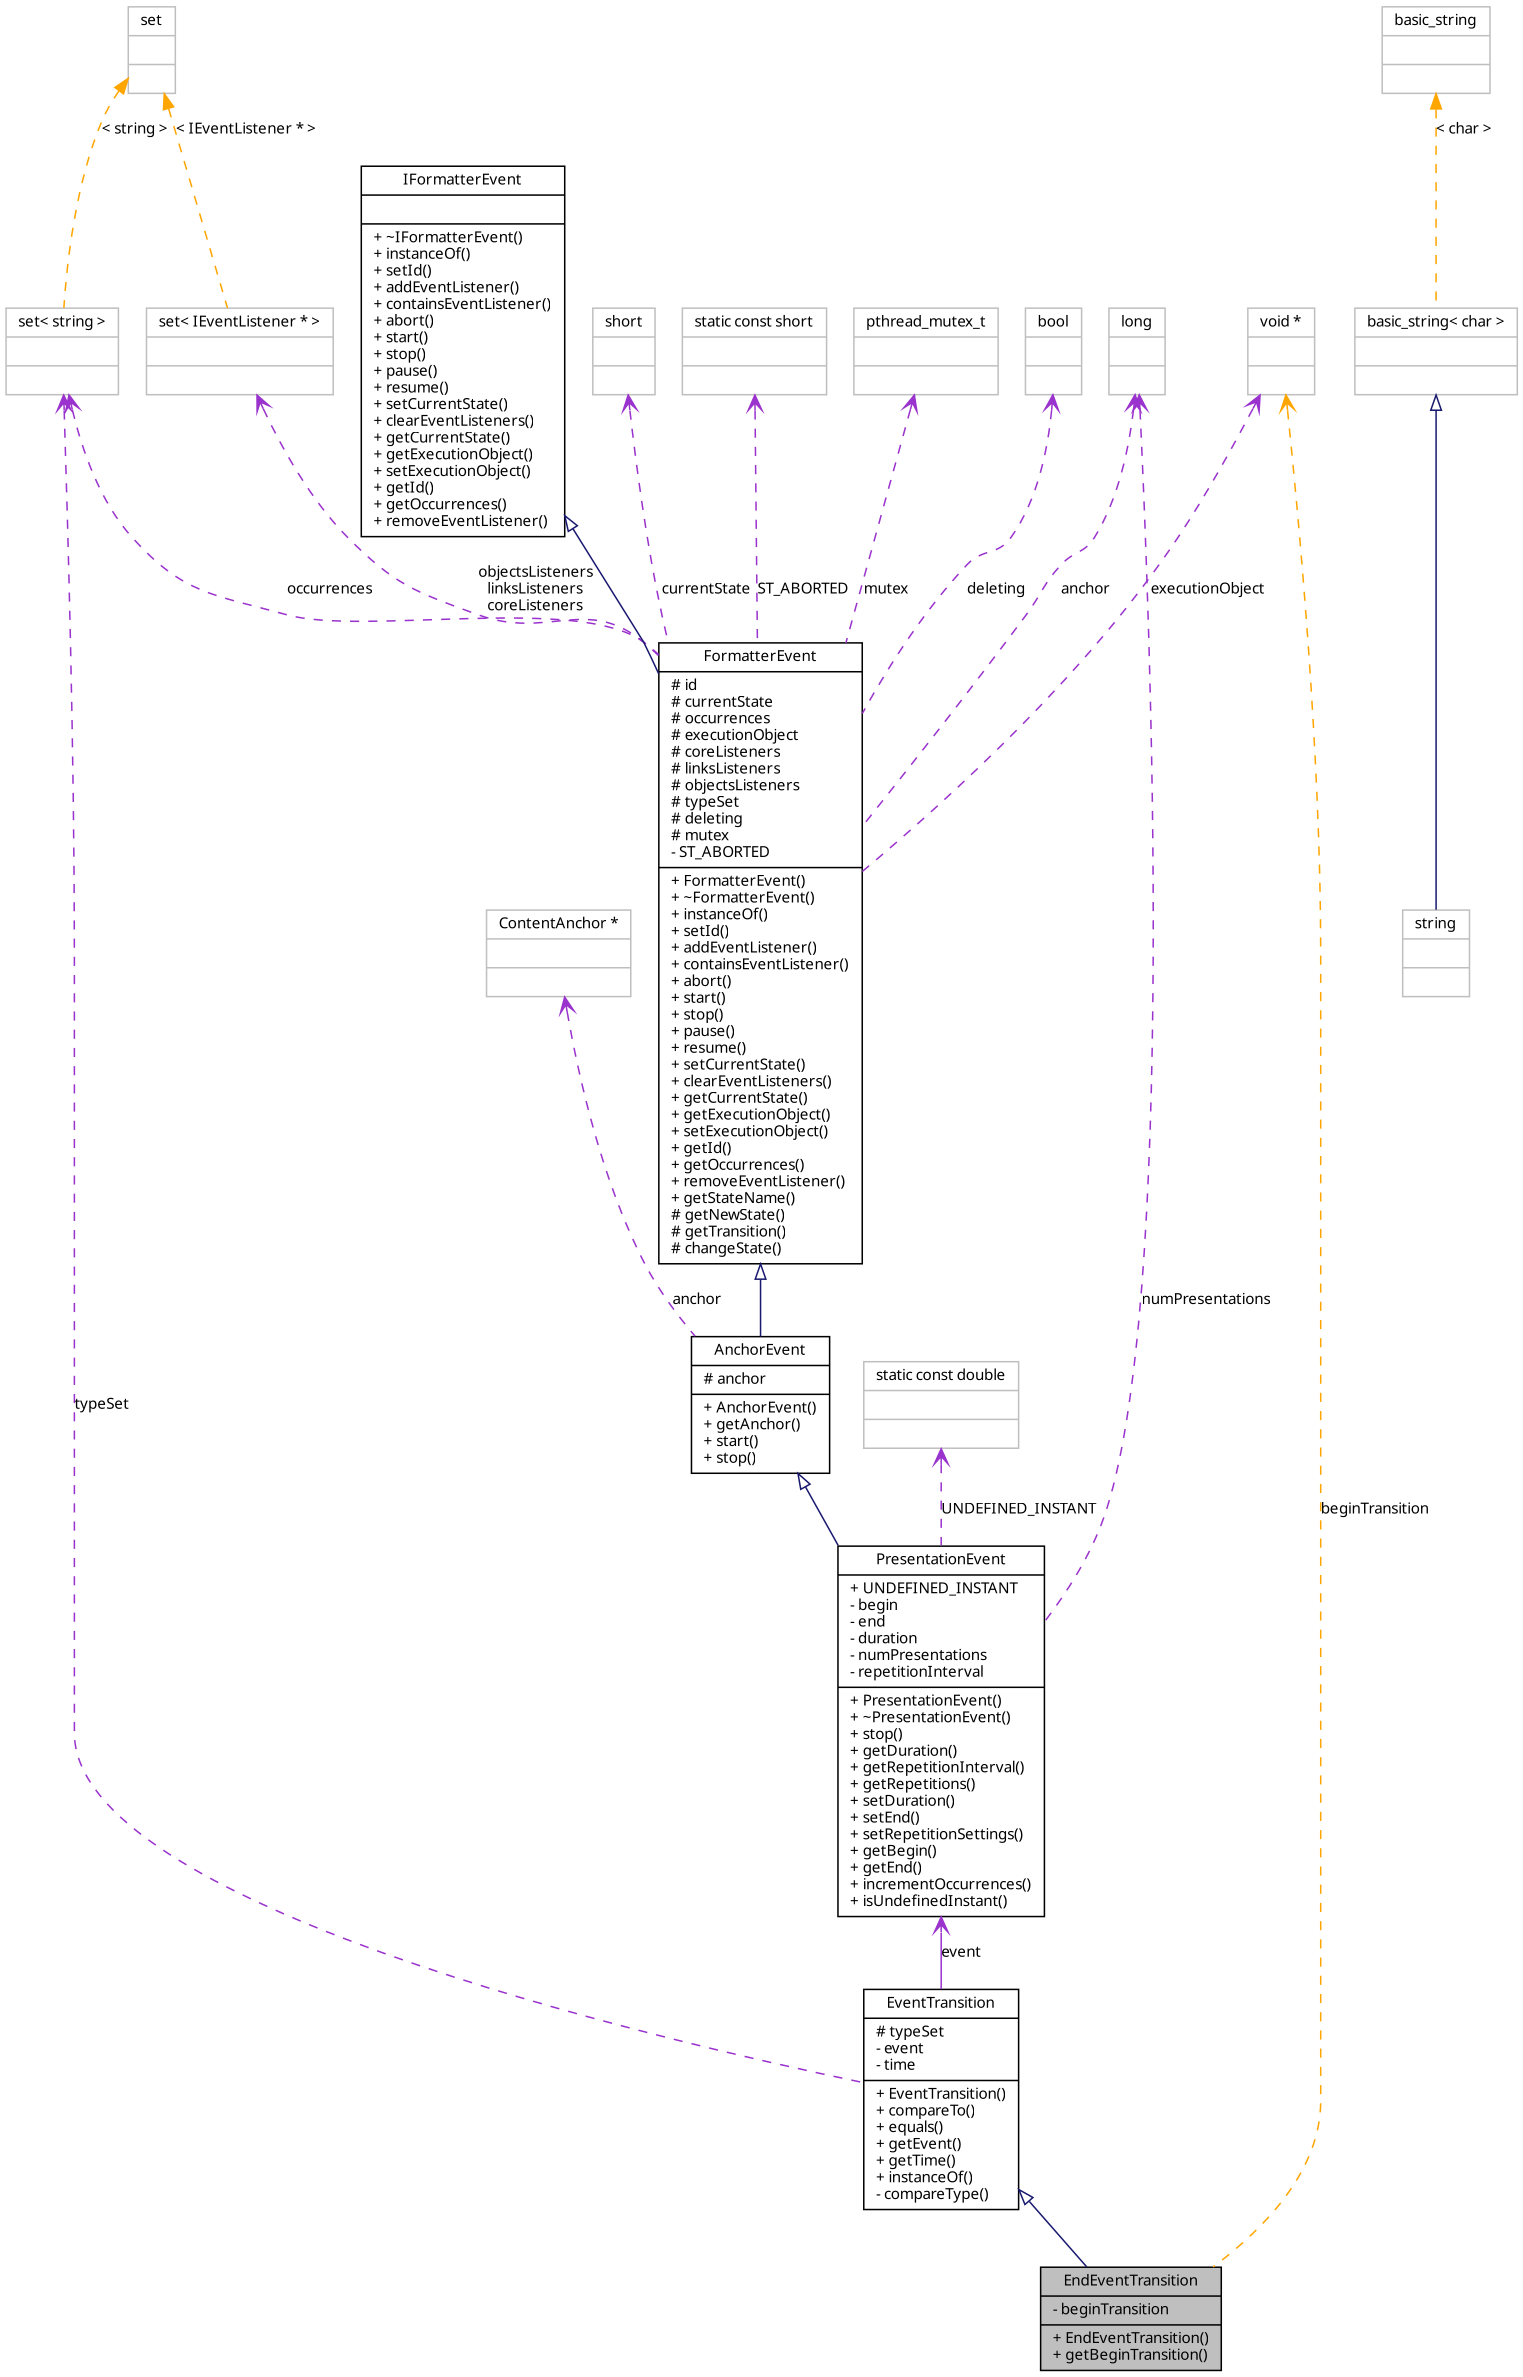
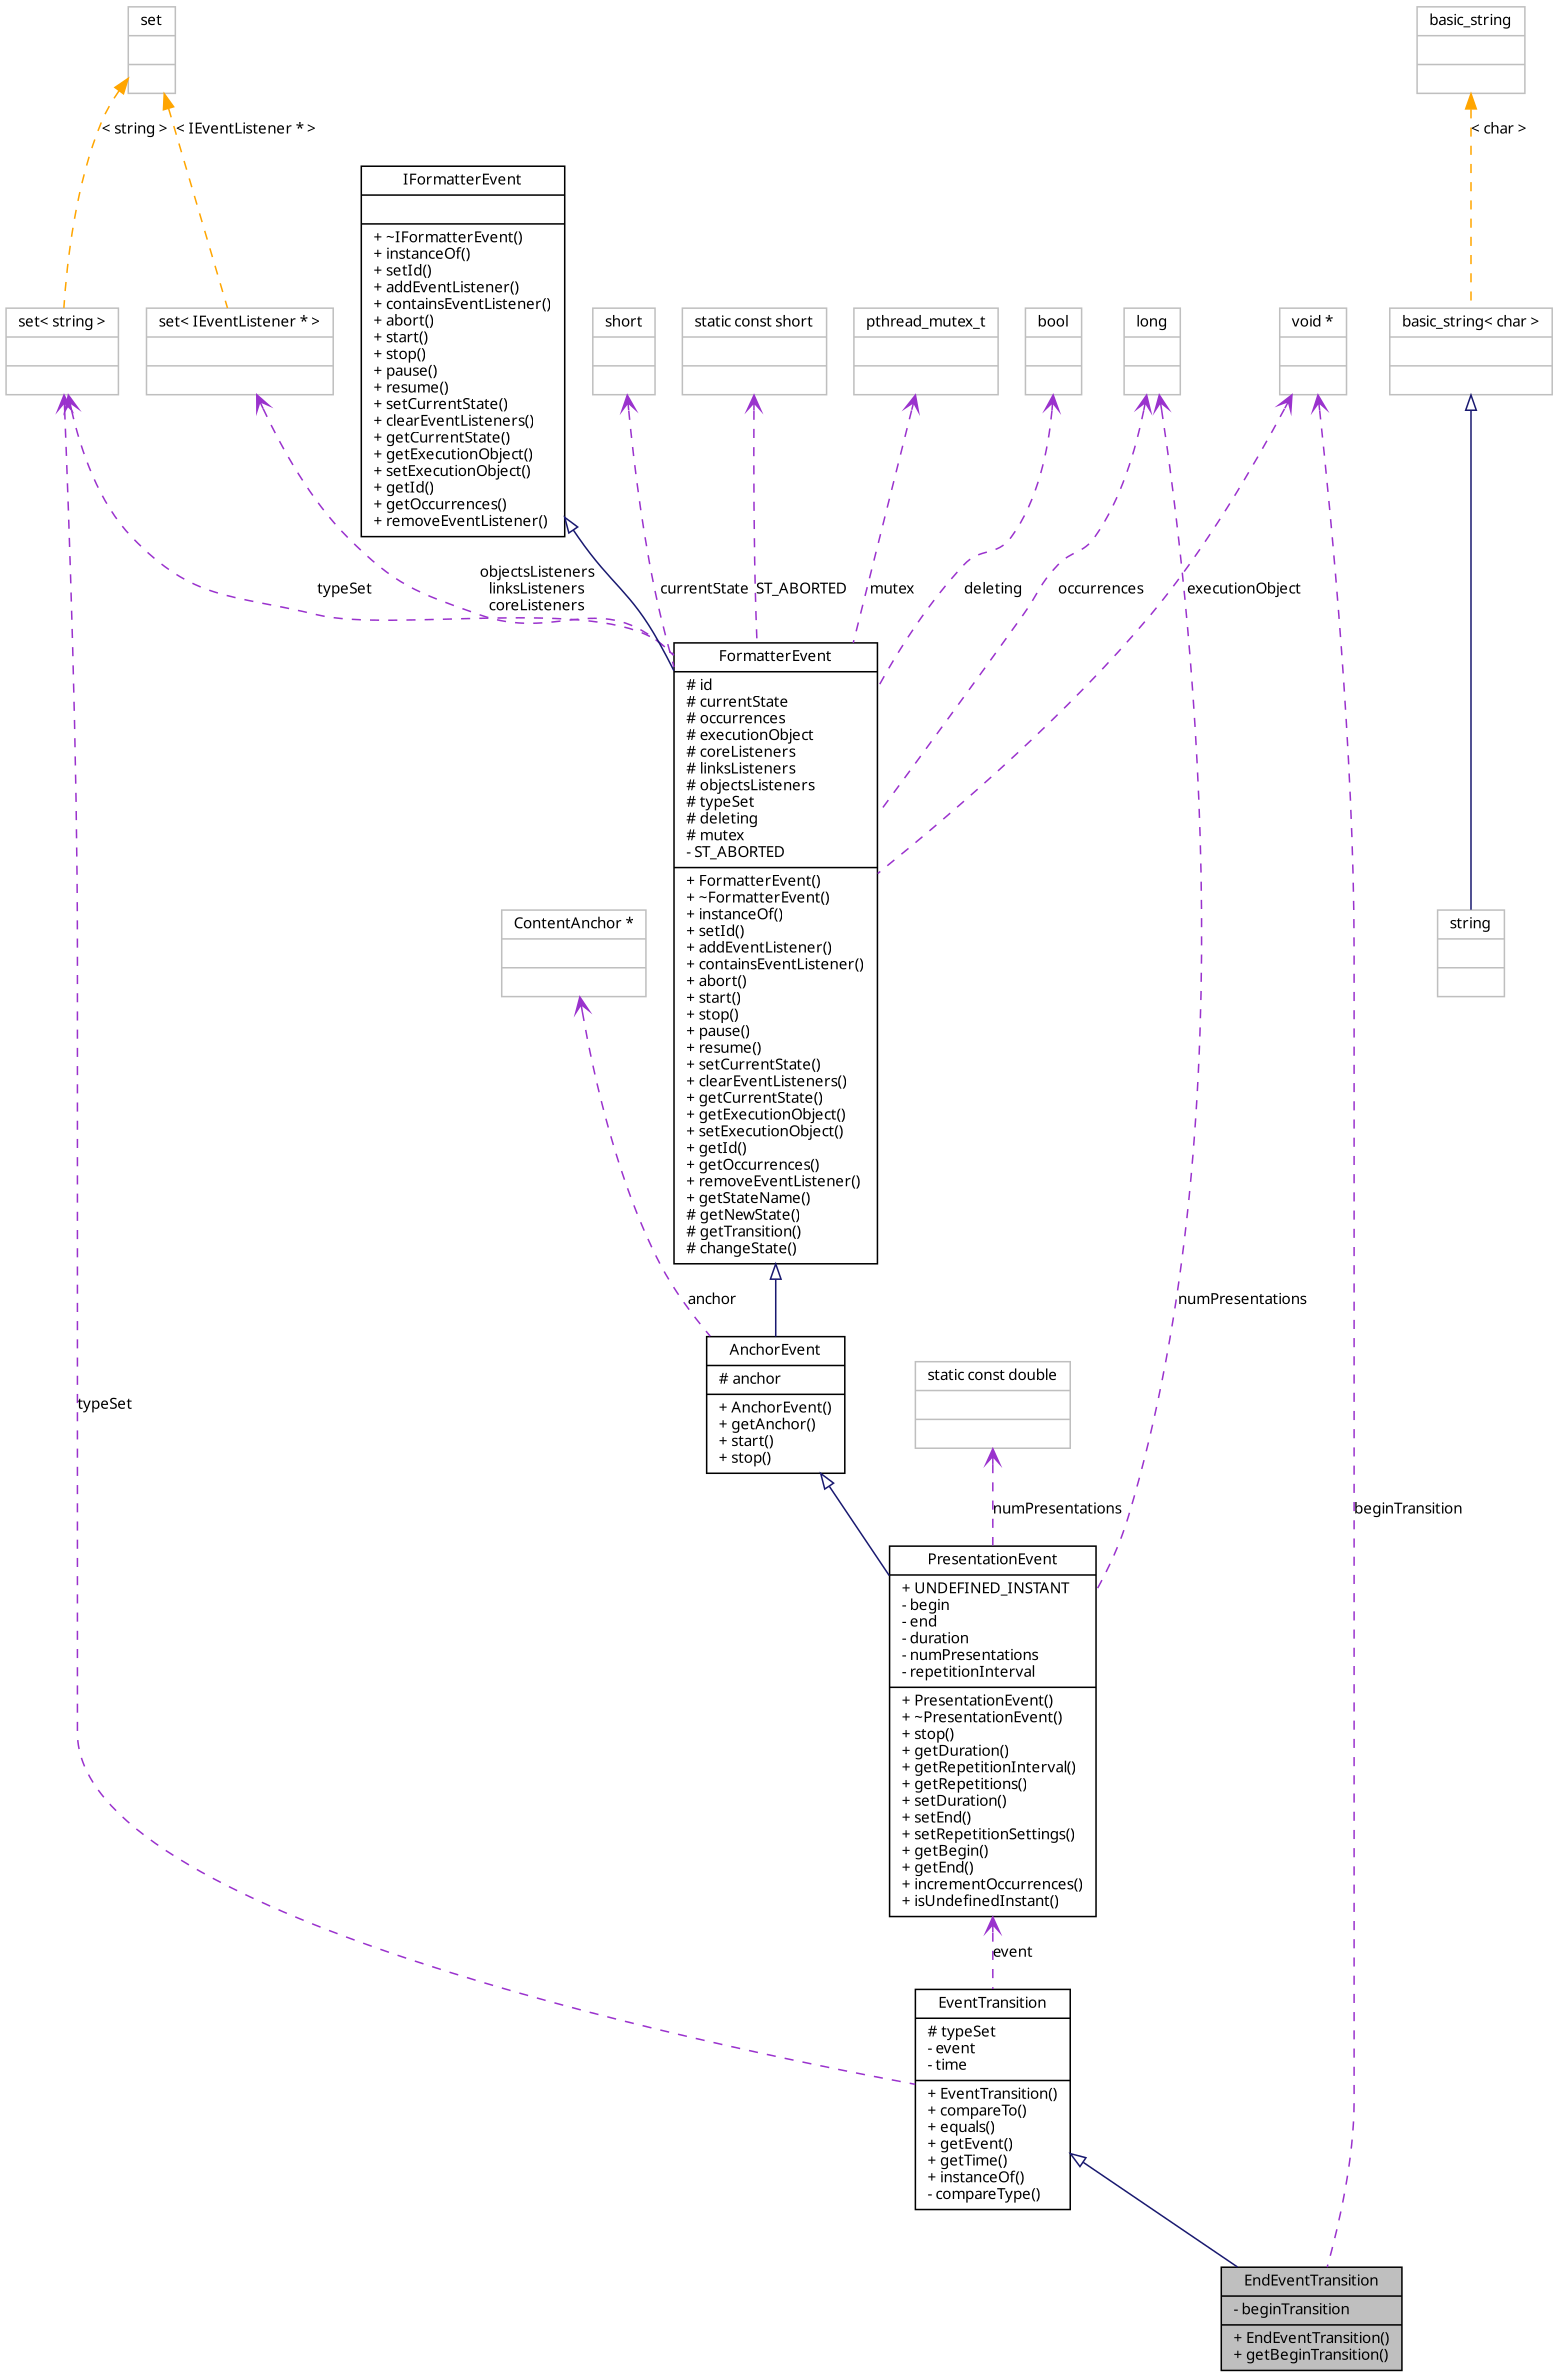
(330, 590) -> (345, 590)
(1086, 590) -> (1101, 590)
(1321, 1357) -> (1354, 1339)
(1019, 1510) -> (1057, 1510)
(941, 1961) -> (993, 1961)
